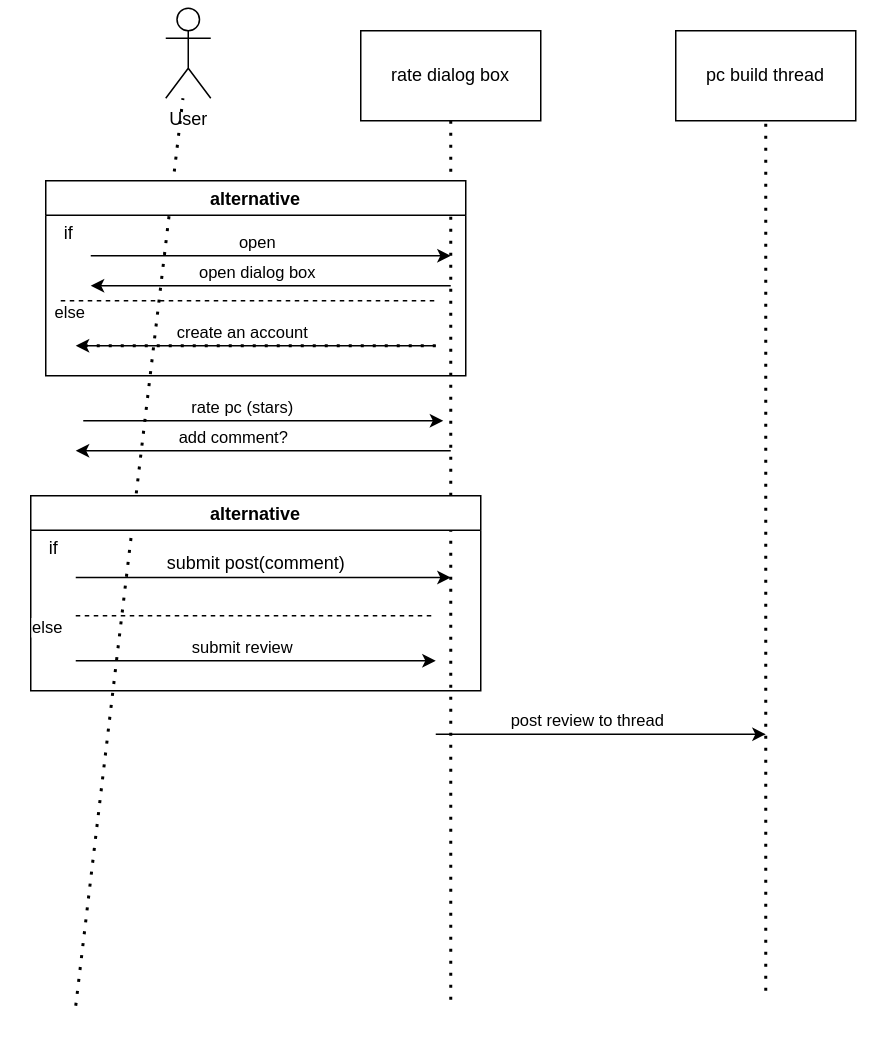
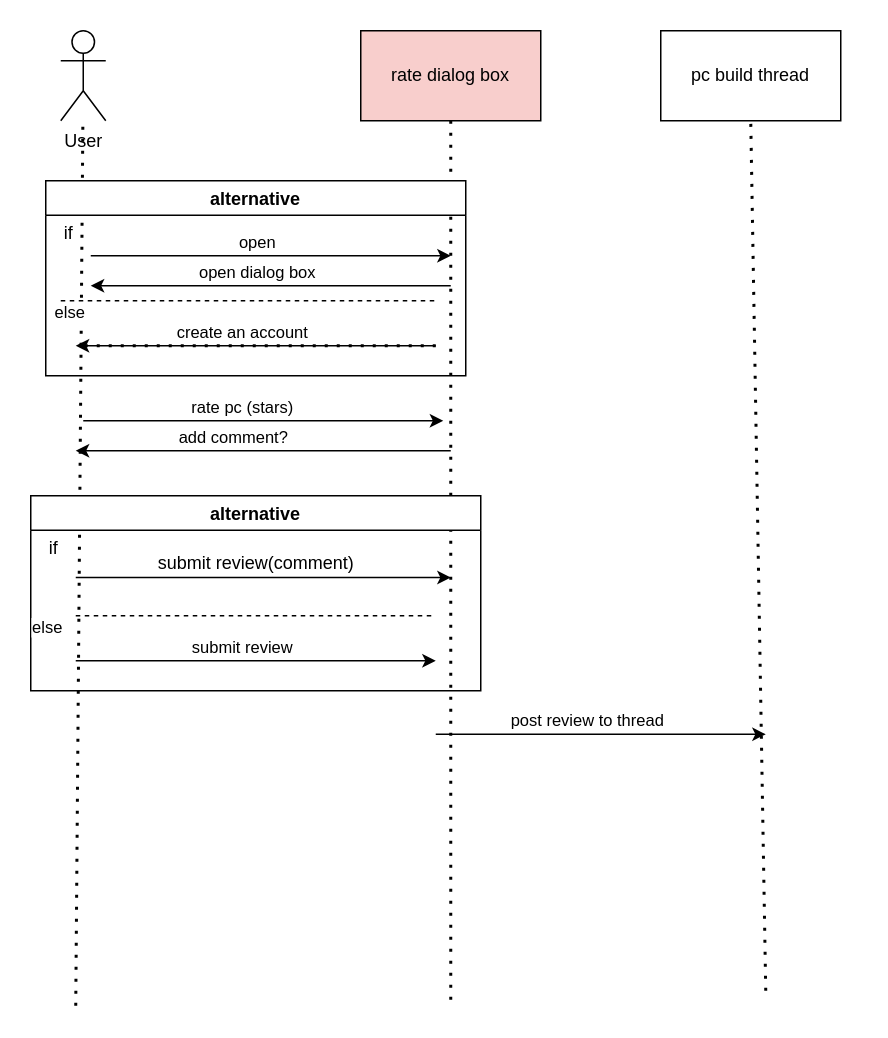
(188, 53) -> (83, 76)
(451, 76) -> (451, 76)
(766, 76) -> (751, 76)
(257, 563) -> (257, 563)
